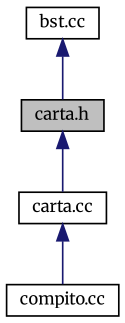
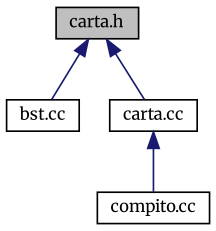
(63, 78) -> (66, 77)
